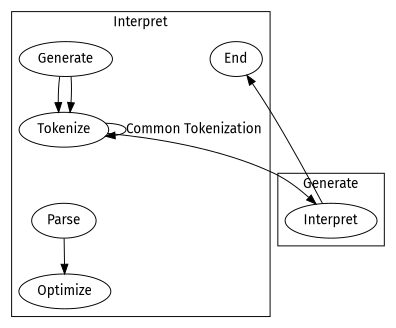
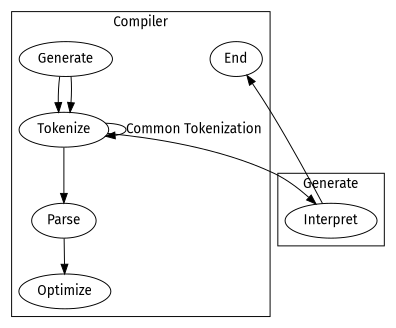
(141, 23) -> (141, 23)
none -> (64, 170)
